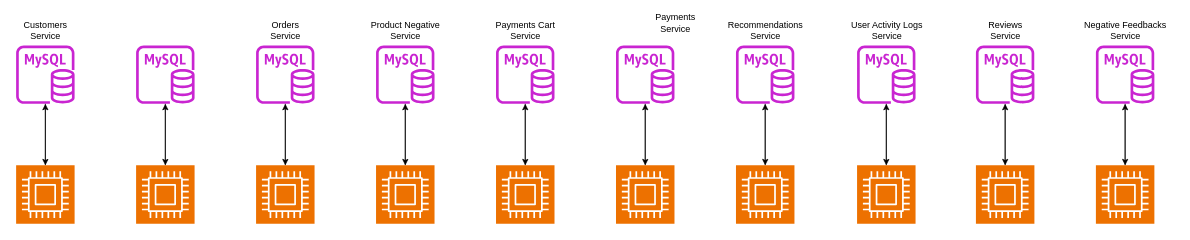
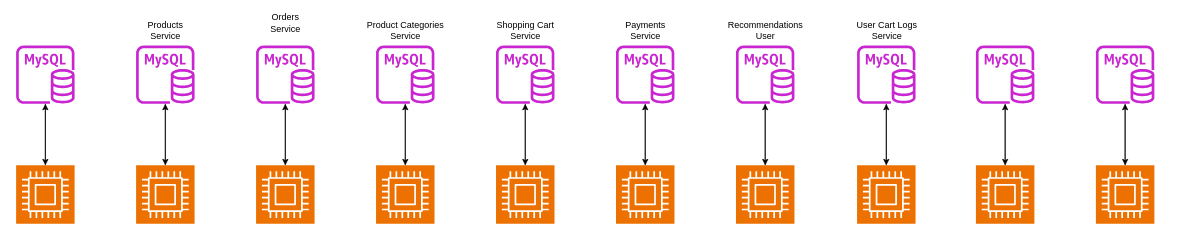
(675, 23) -> (645, 30)
(45, 30) -> none
none -> (165, 30)
(285, 30) -> (285, 23)
(406, 30) -> (406, 30)
(526, 30) -> (526, 30)
(766, 30) -> (766, 30)
(887, 30) -> (887, 30)
(1005, 30) -> none
(1125, 30) -> none
